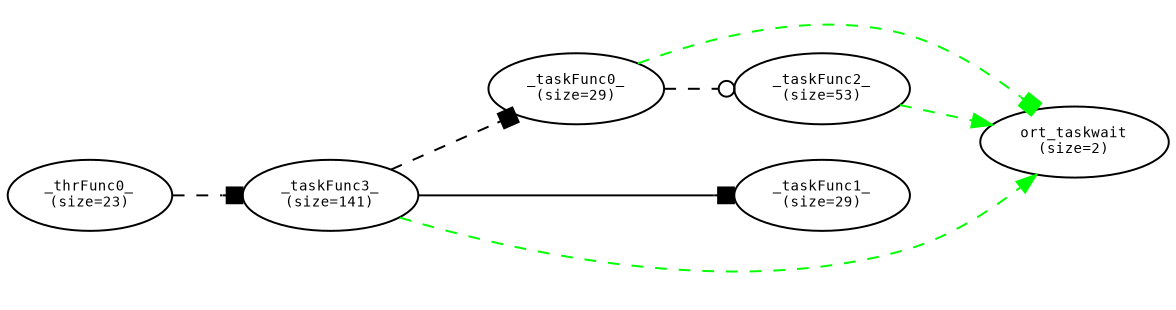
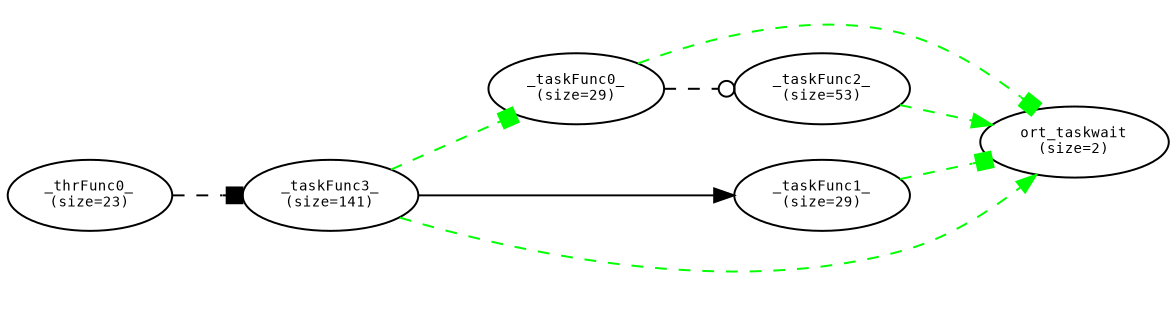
(444, 146) -> (444, 146)
none -> (936, 171)
(566, 195) -> (566, 195)
